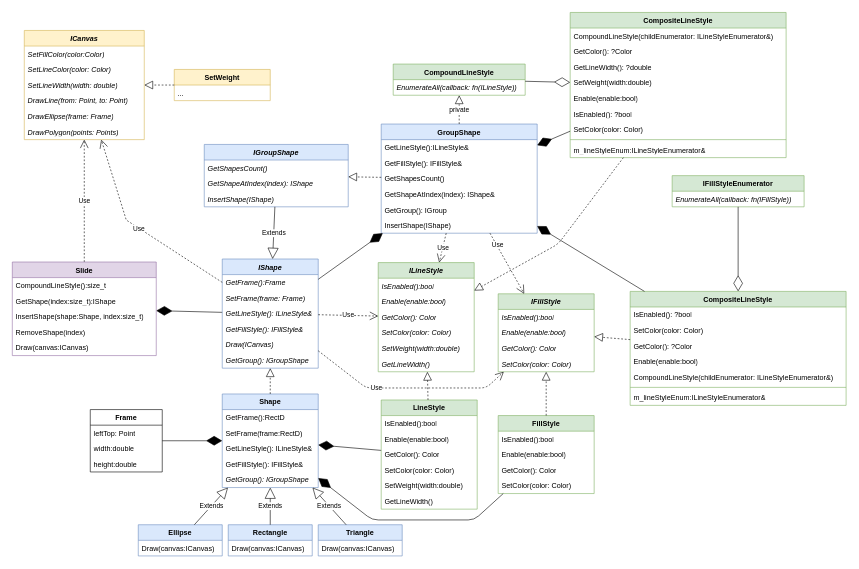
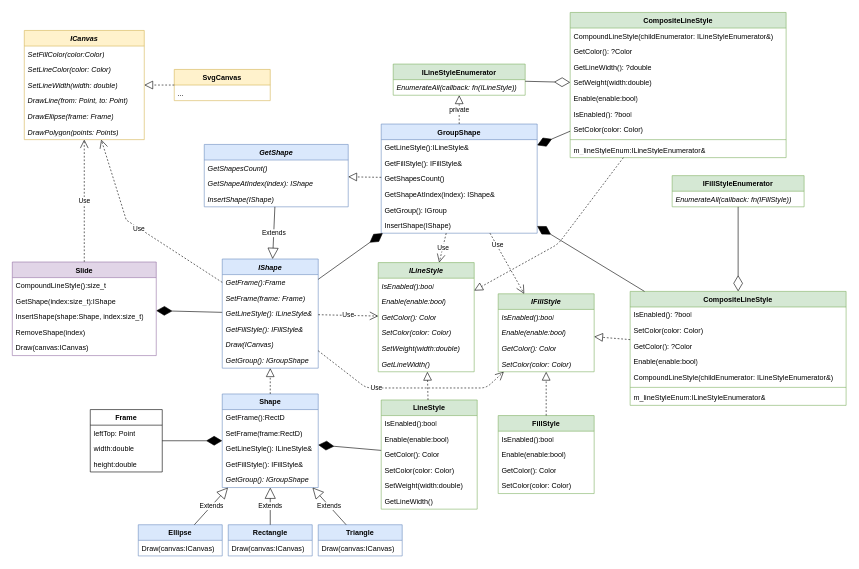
(459, 72) -> (459, 72)
(222, 78) -> (222, 78)
(276, 152) -> (276, 152)
(353, 505) -> none
